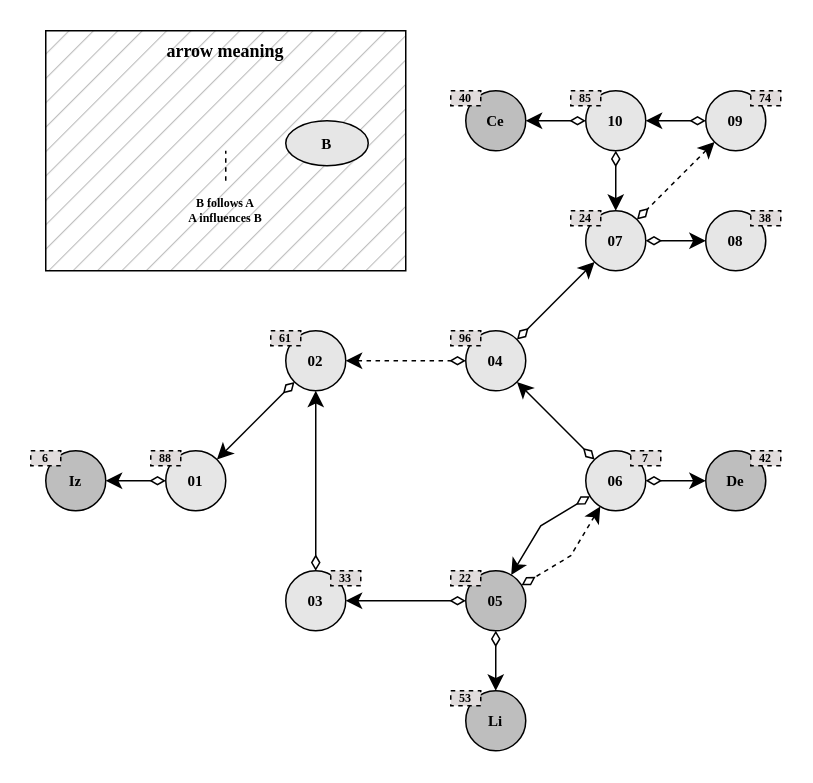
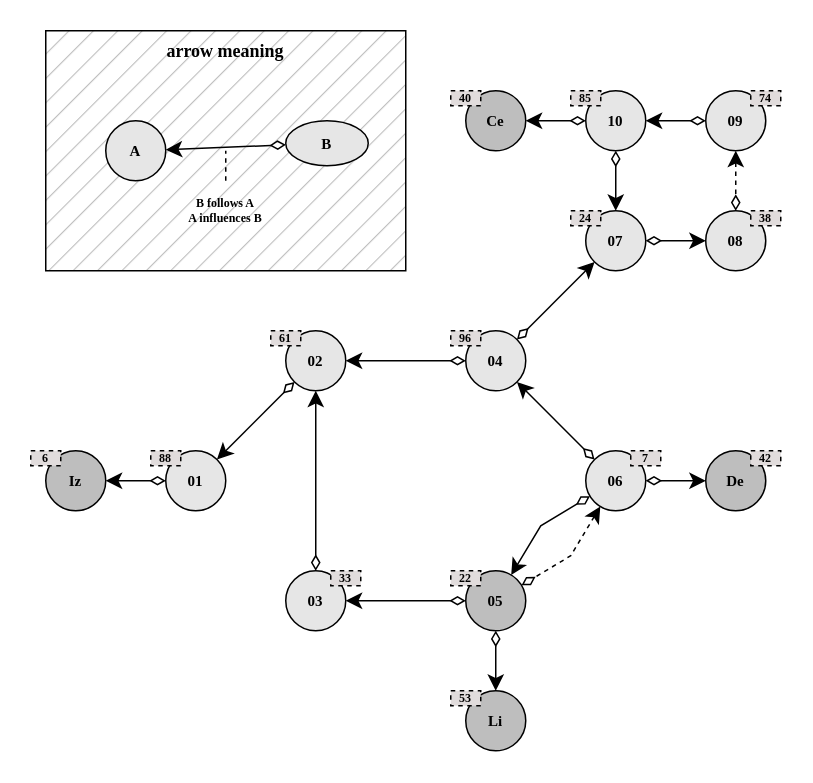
none -> (224, 147)
none -> (136, 151)
(677, 180) -> (736, 179)
(404, 361) -> (404, 361)
